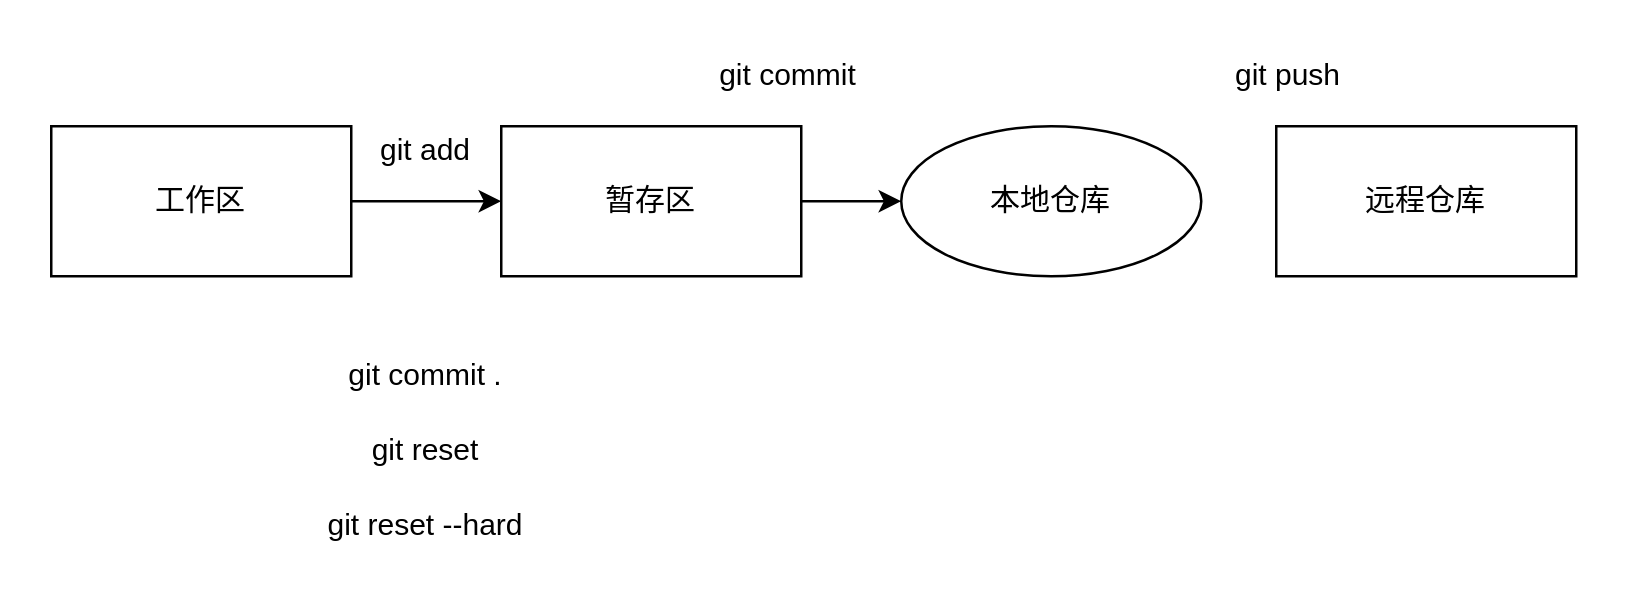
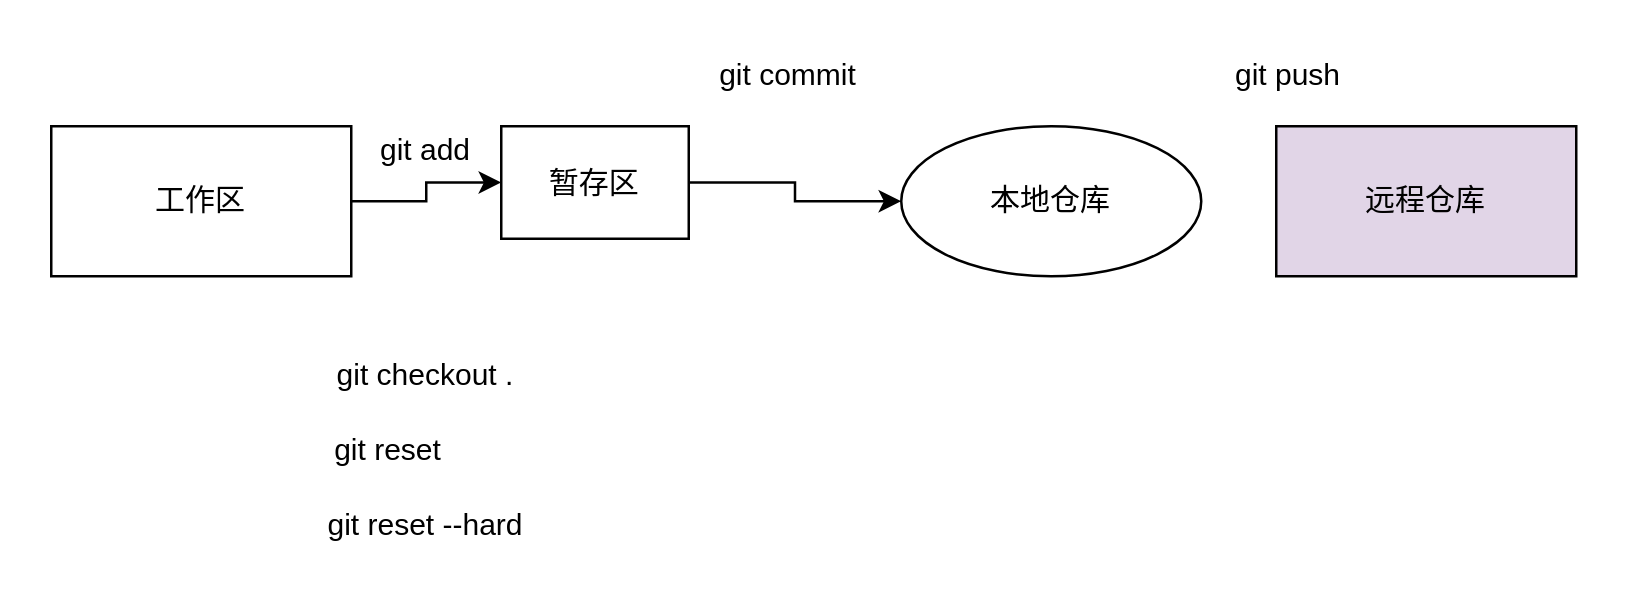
(651, 201) -> (595, 183)
(1426, 201) -> (1426, 201)
(426, 376) -> (426, 376)
(426, 451) -> (389, 451)
